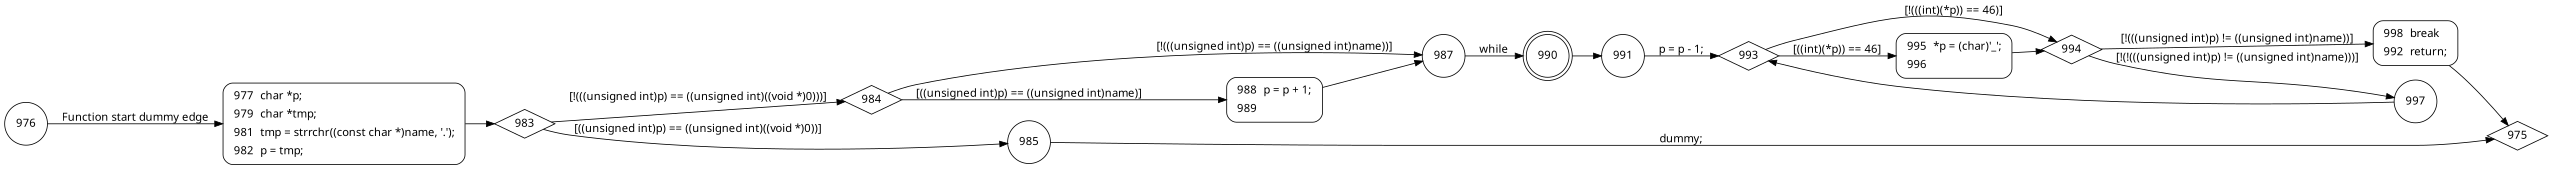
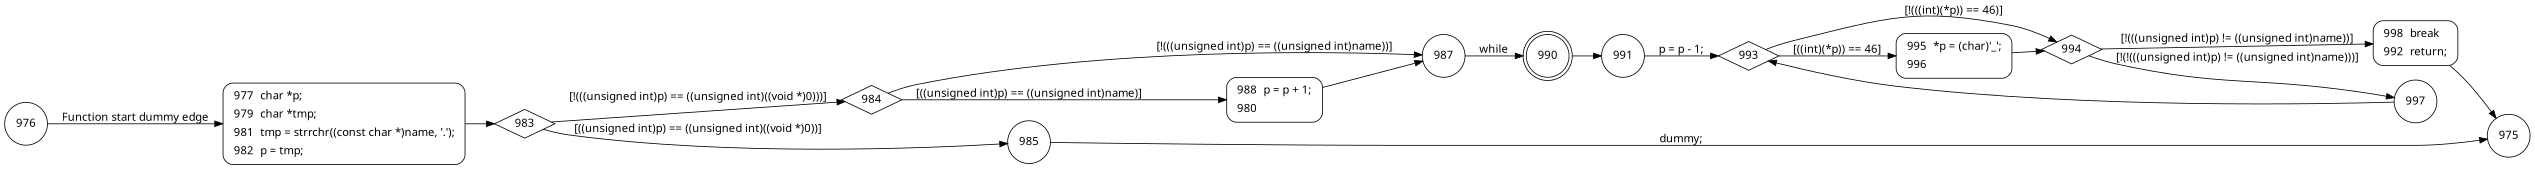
(1247, 109) -> (1247, 109)
(2518, 136) -> (2509, 136)
